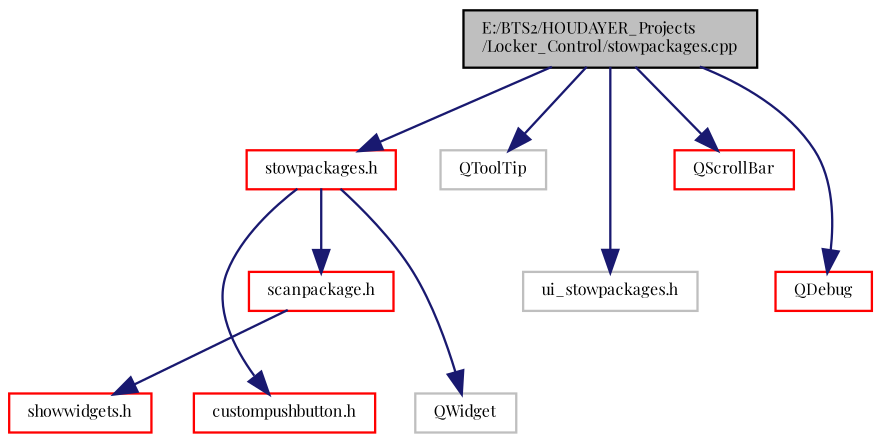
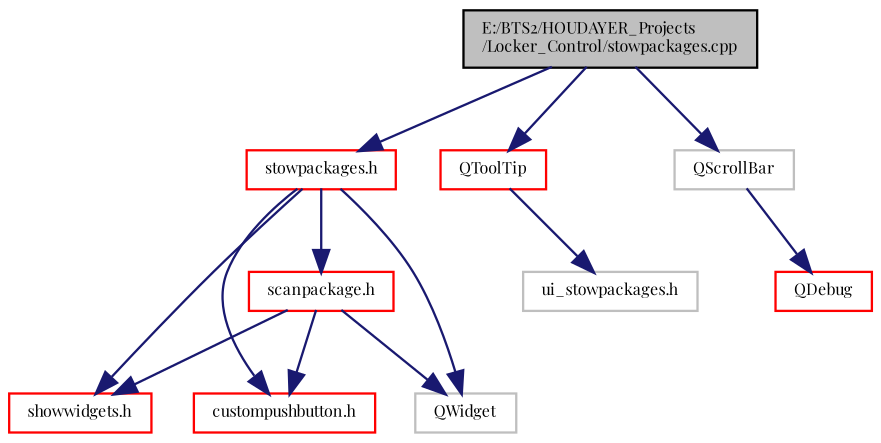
(802, 134) -> (772, 221)
(610, 158) -> (543, 222)
(493, 170) -> (493, 170)
(734, 170) -> (734, 170)
none -> (205, 280)
none -> (306, 341)
none -> (384, 345)
